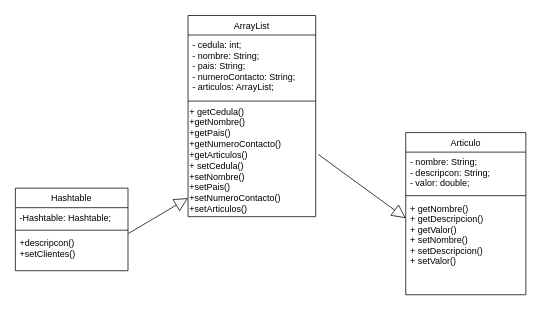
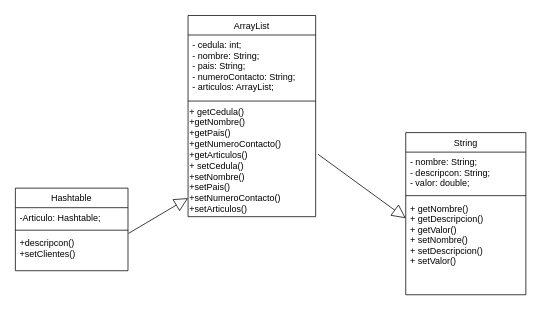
(465, 143) -> (465, 143)
(69, 218) -> (65, 218)
